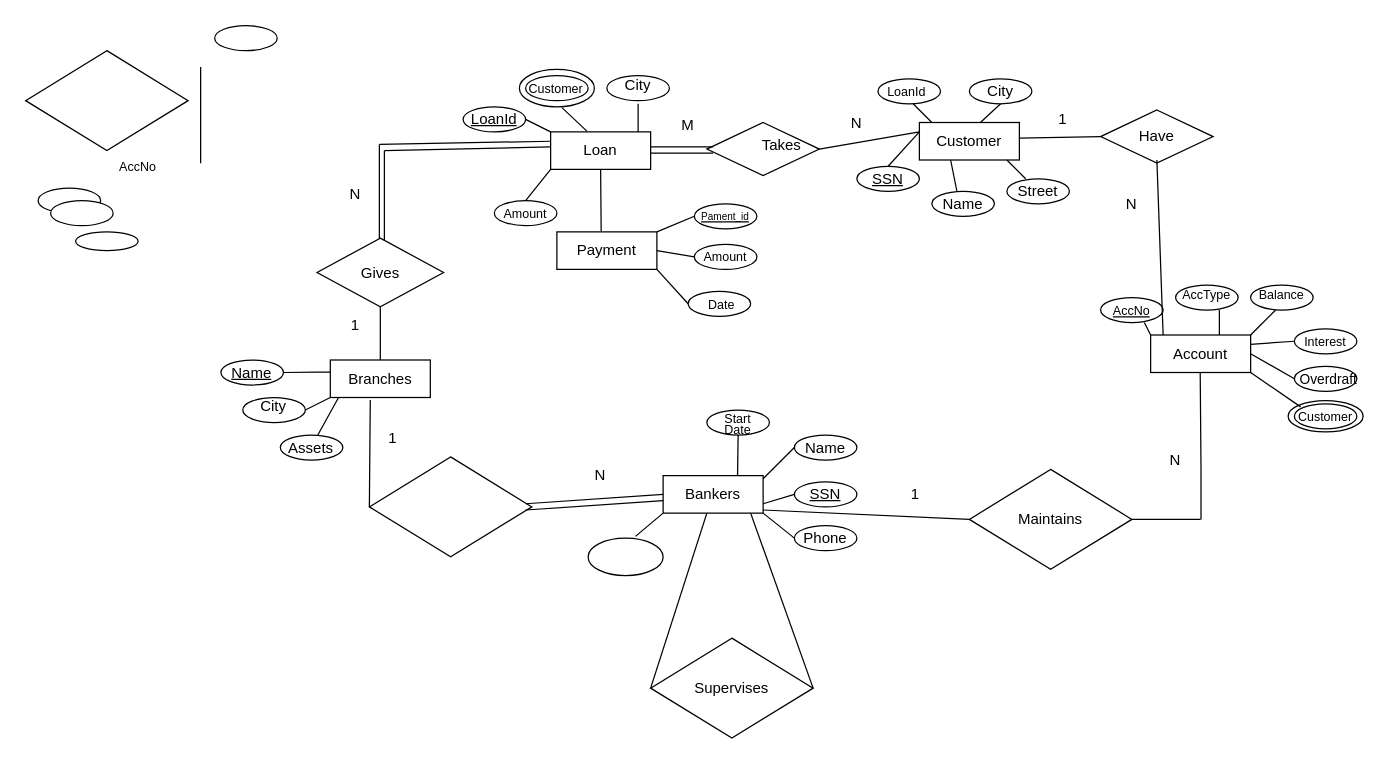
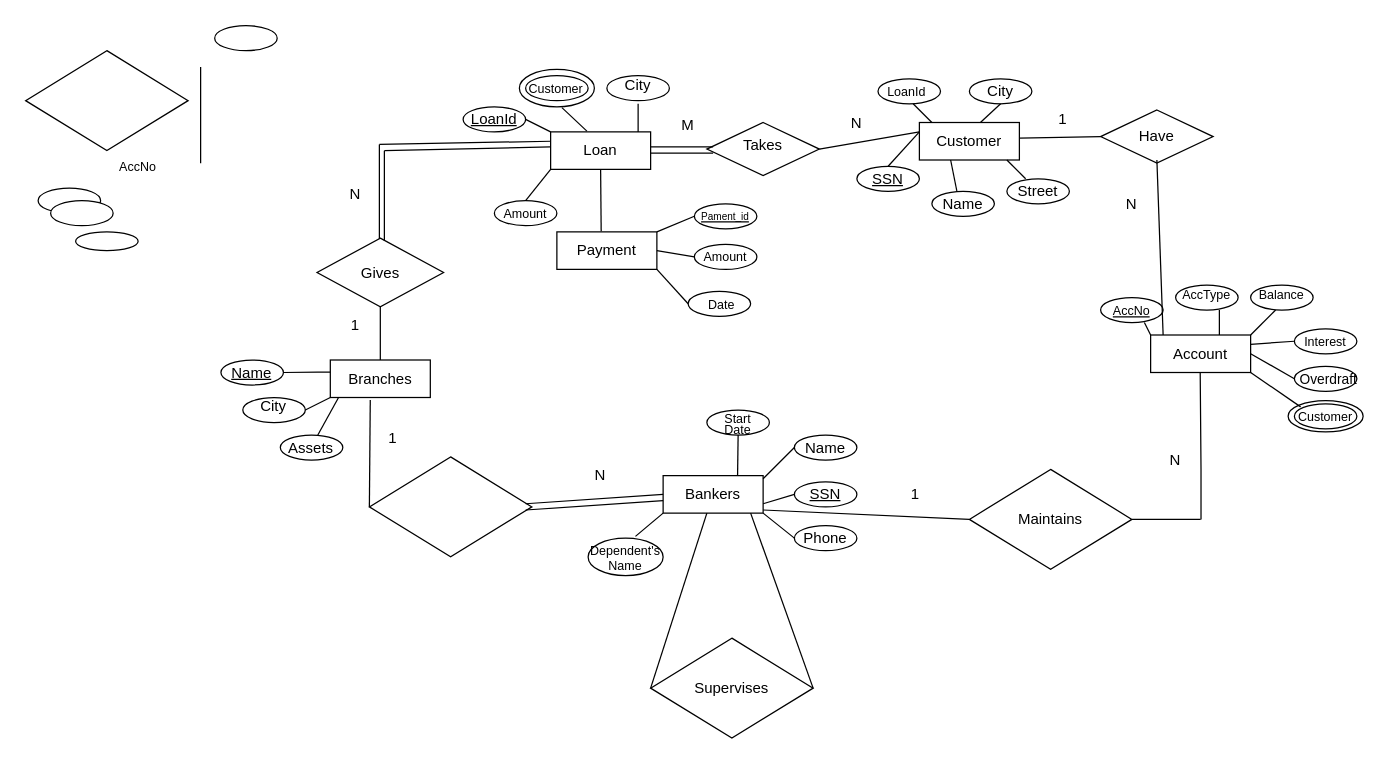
(782, 146) -> (763, 146)
none -> (626, 557)
